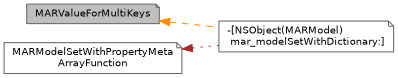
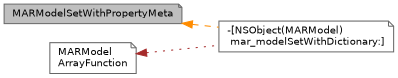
(93, 14) -> (93, 14)
(93, 58) -> (93, 58)
